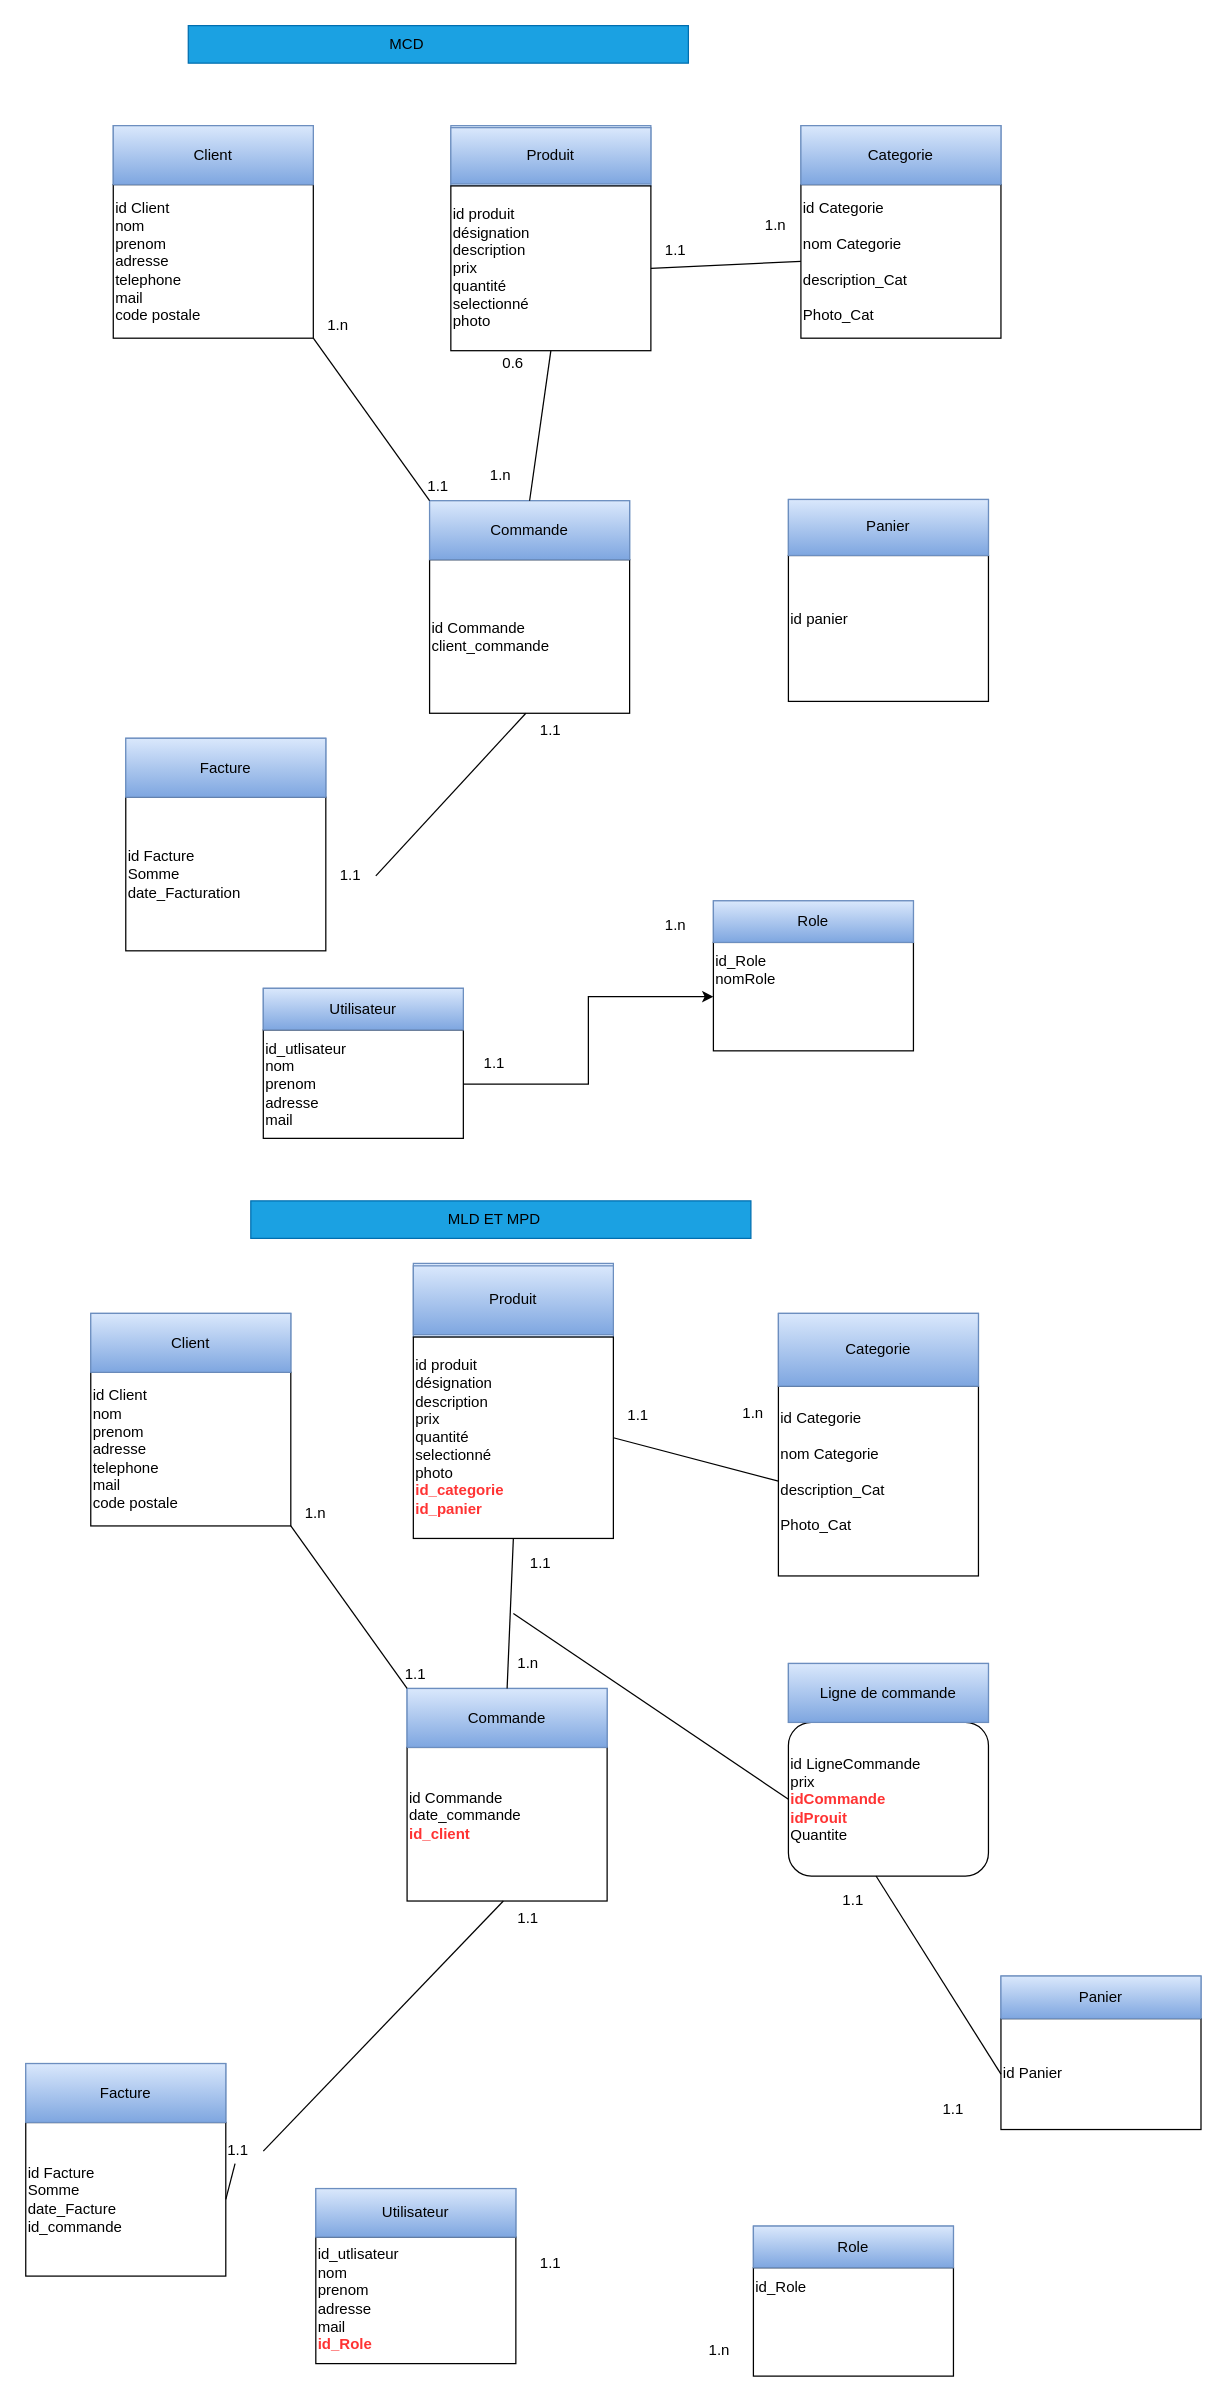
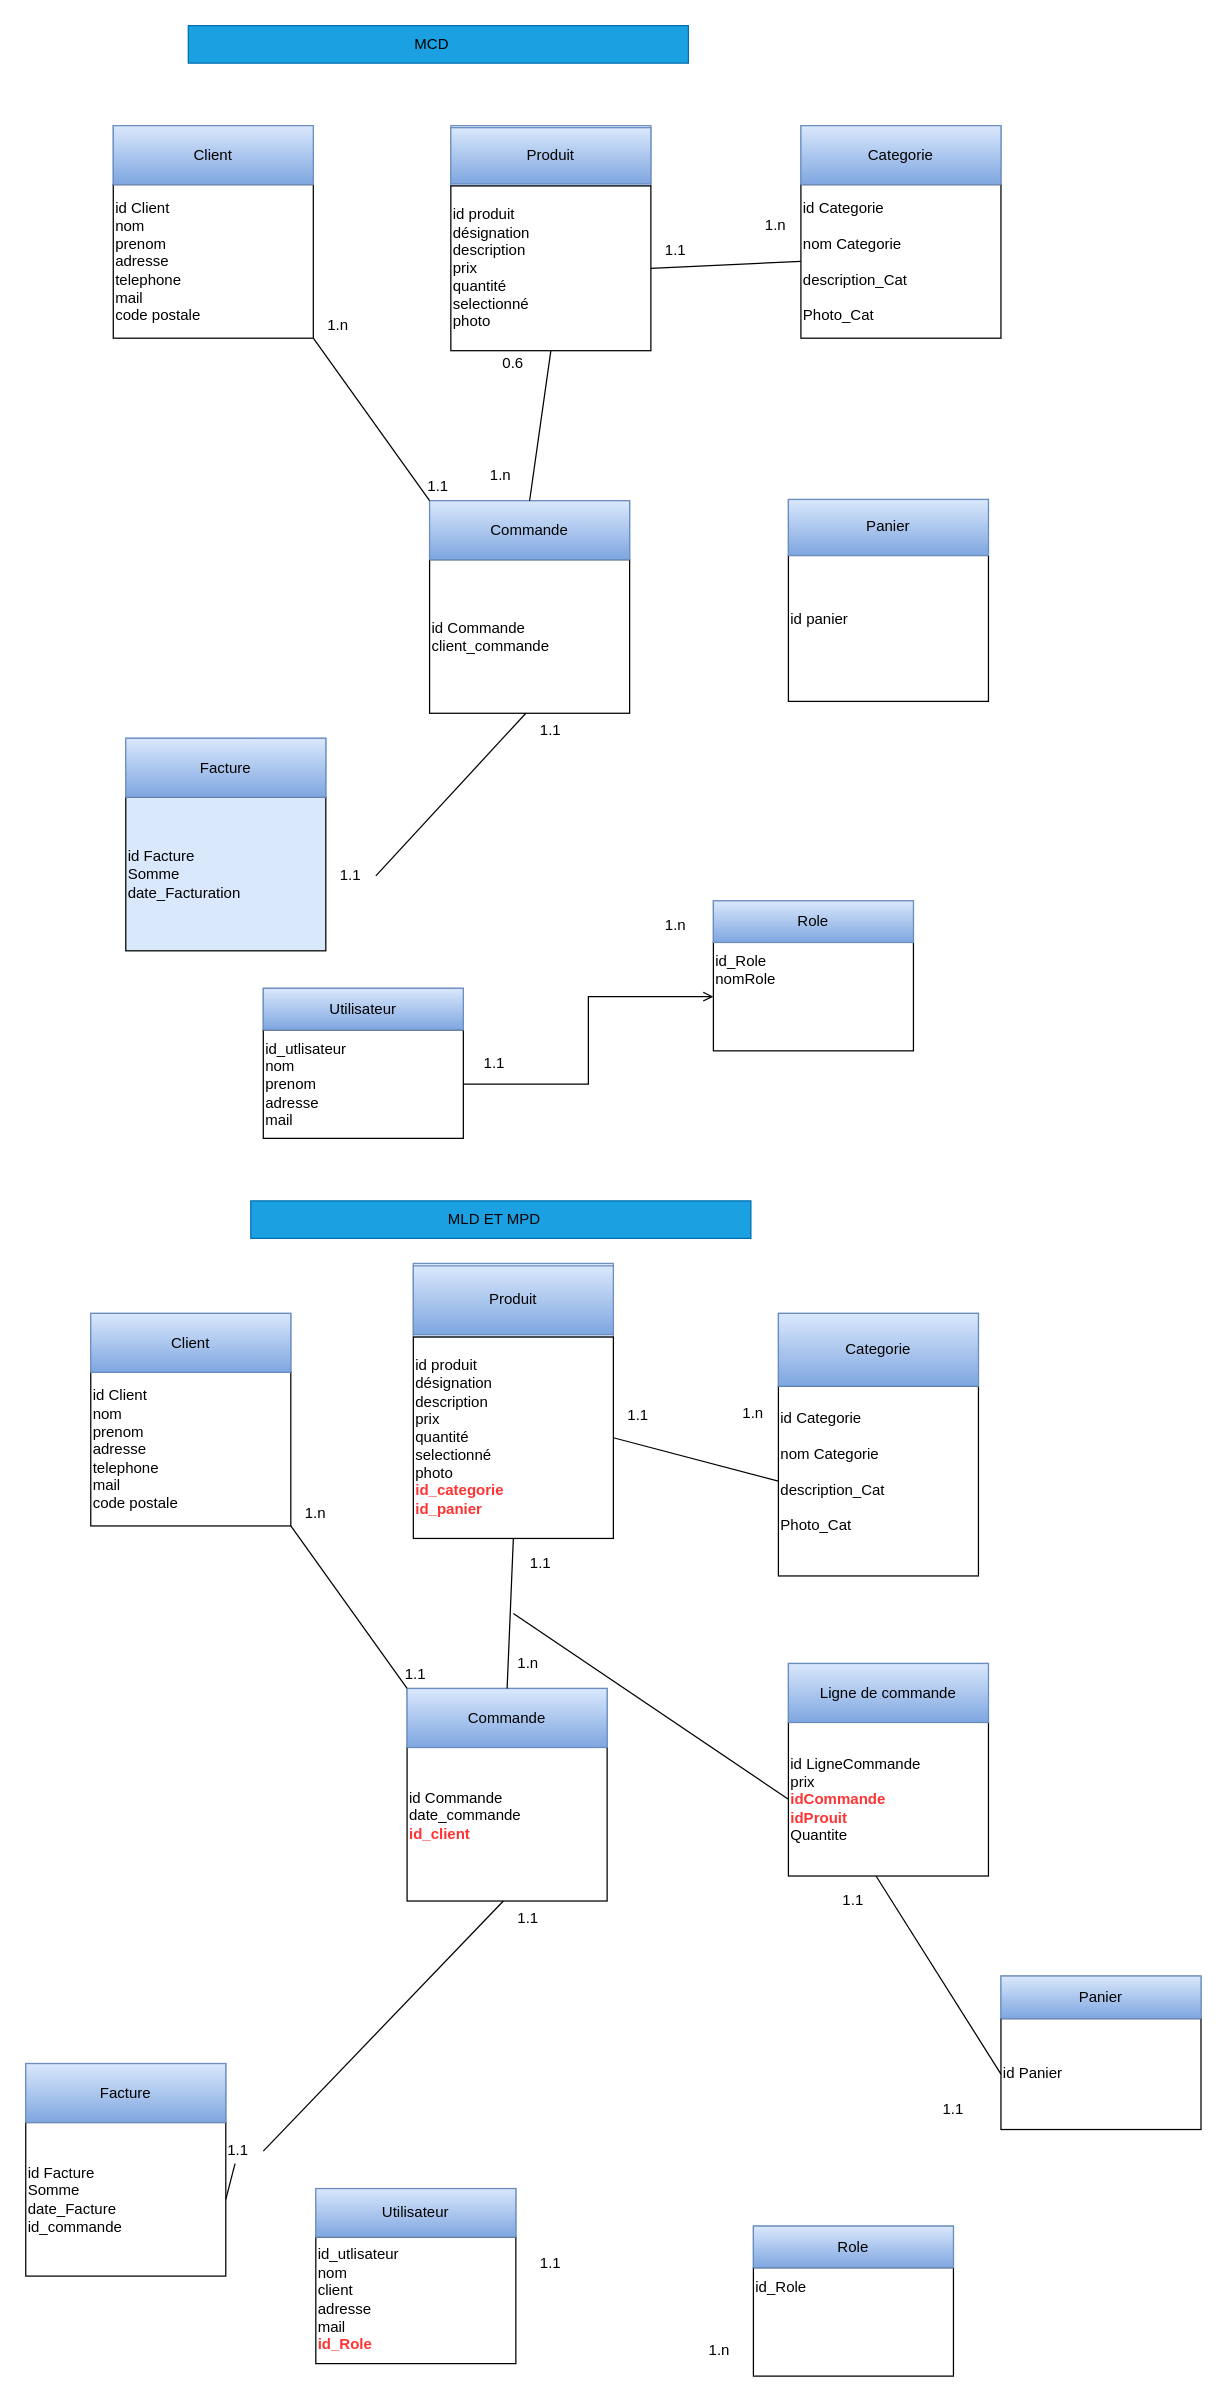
(407, 44) -> (432, 44)
(226, 874) -> (226, 874)
(703, 996) -> (705, 996)
(888, 1799) -> (888, 1799)
(367, 2299) -> (367, 2299)
